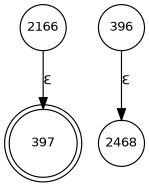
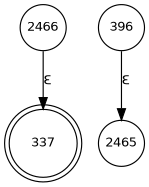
(43, 28) -> (43, 28)
(43, 143) -> (43, 143)
(121, 143) -> (121, 143)
